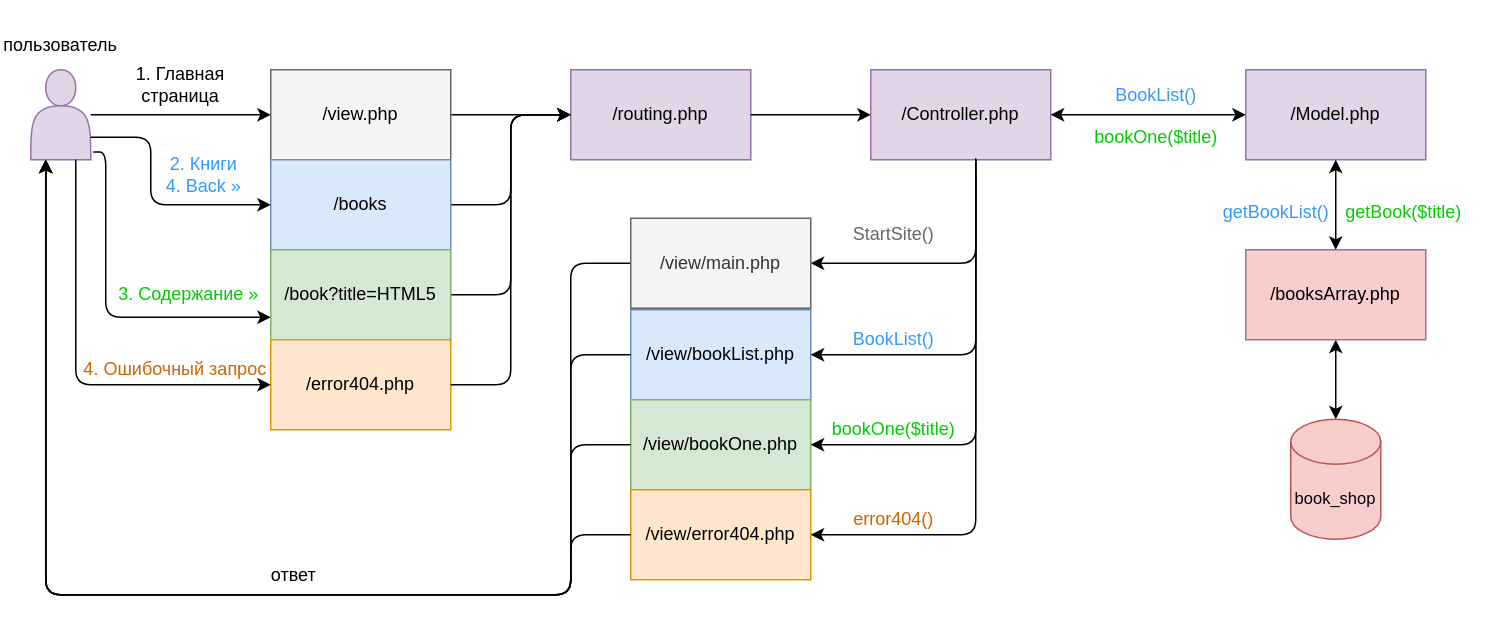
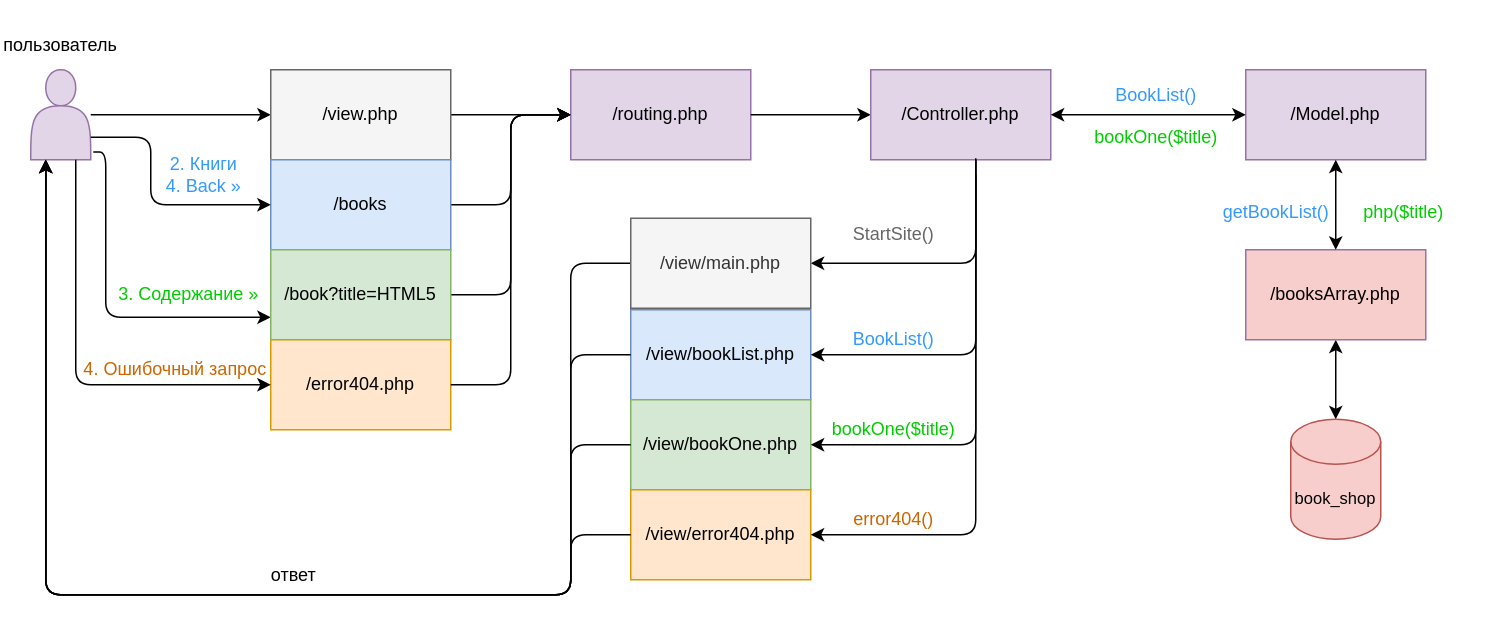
(181, 85) -> none
(1404, 212) -> (1404, 212)
